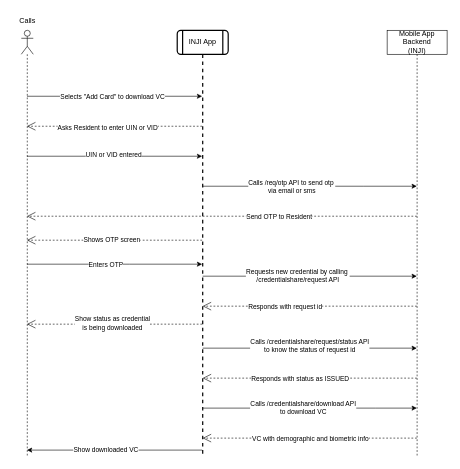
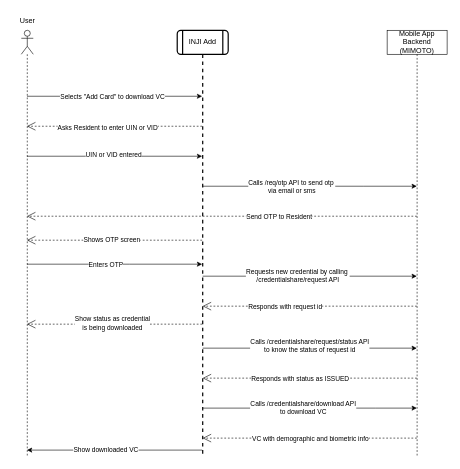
(28, 21) -> (28, 21)
(203, 42) -> (203, 42)
(417, 42) -> (417, 42)
